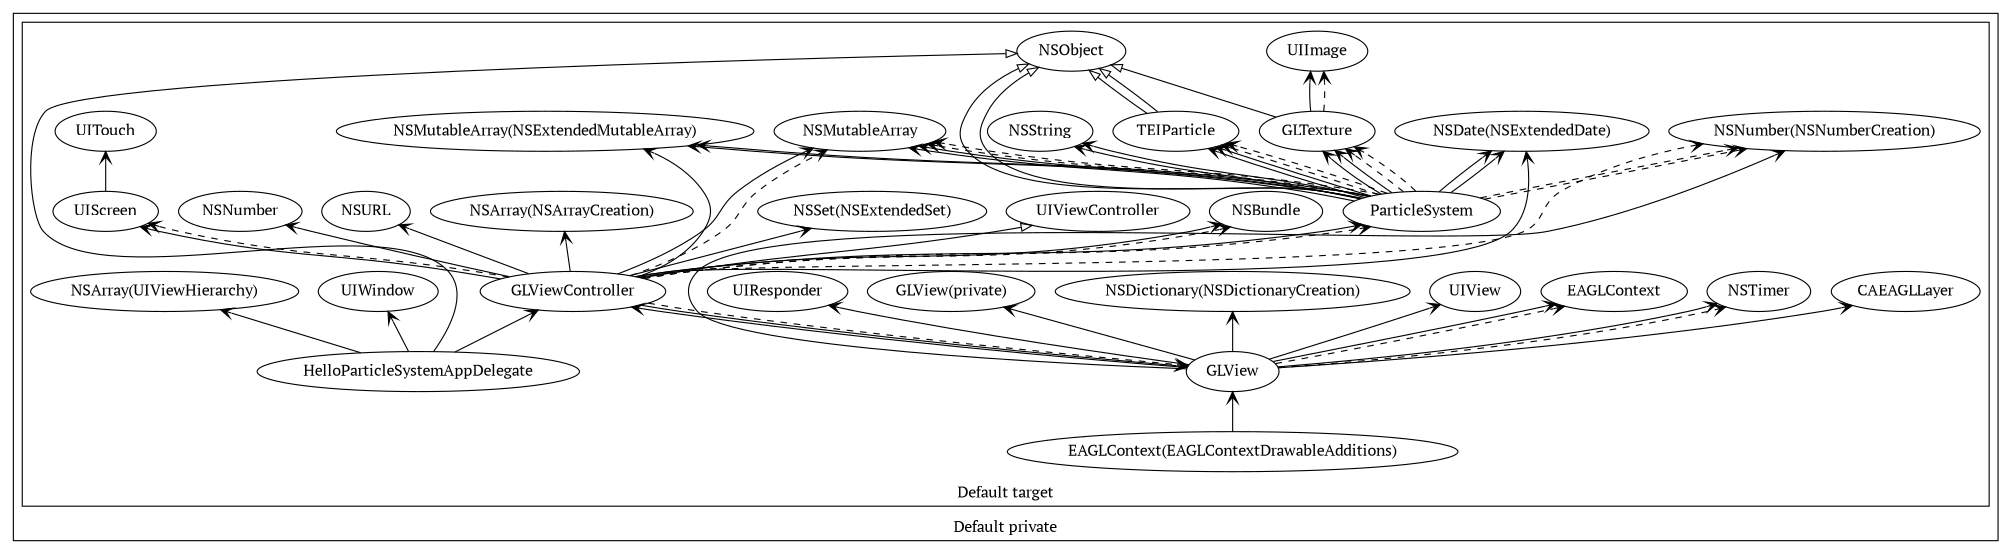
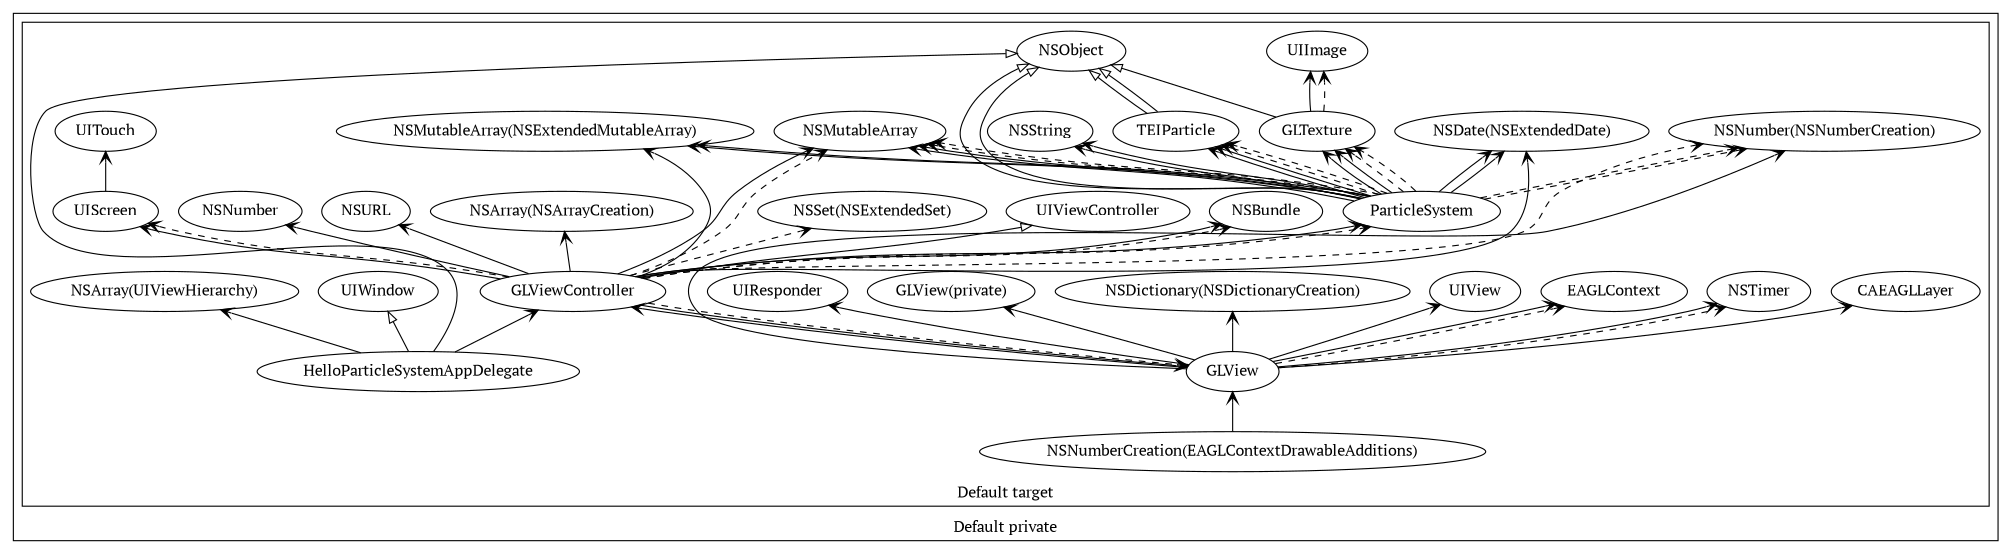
(715, 253) -> (715, 253)
(401, 337) -> (401, 337)
(1233, 452) -> (1233, 452)
